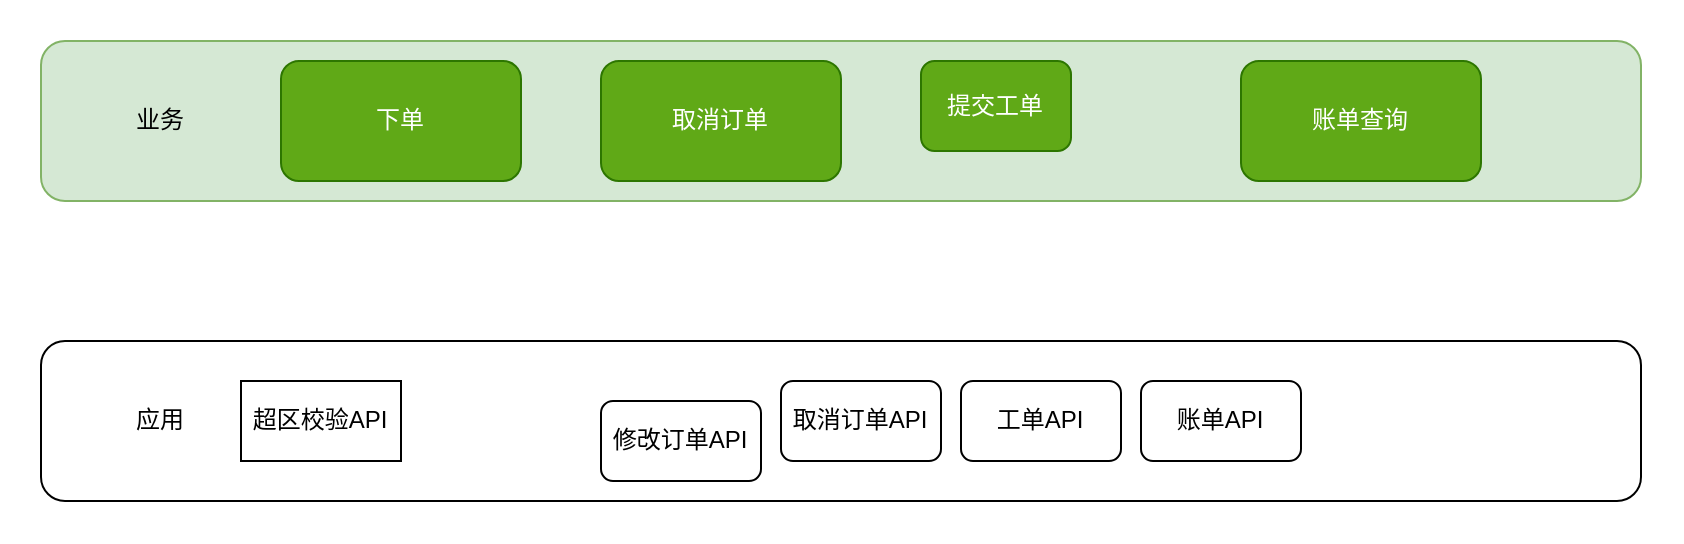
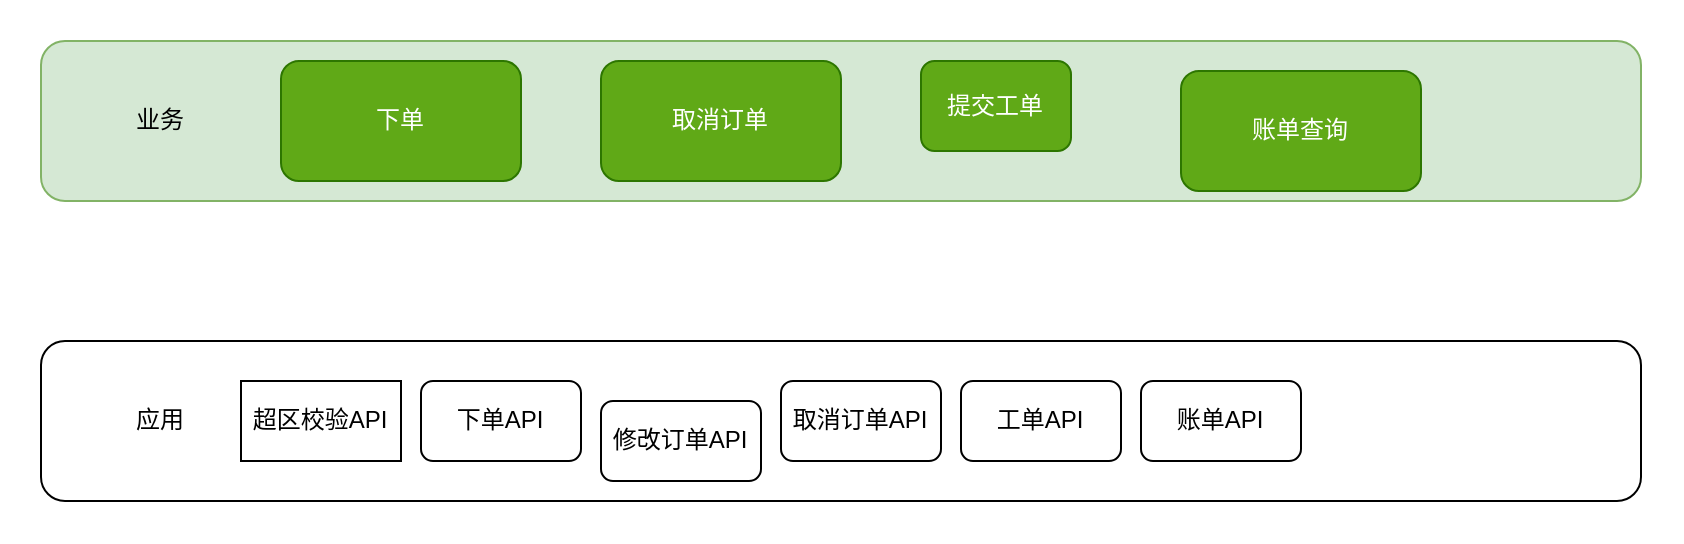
(1361, 121) -> (1301, 131)
none -> (501, 421)
